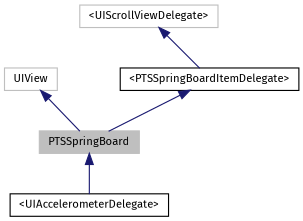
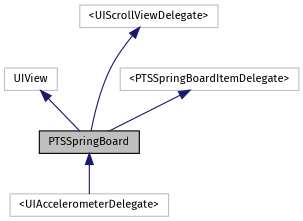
(183, 52) -> (105, 80)
(210, 79) -> (210, 79)
(89, 142) -> (89, 142)
(89, 205) -> (89, 205)
